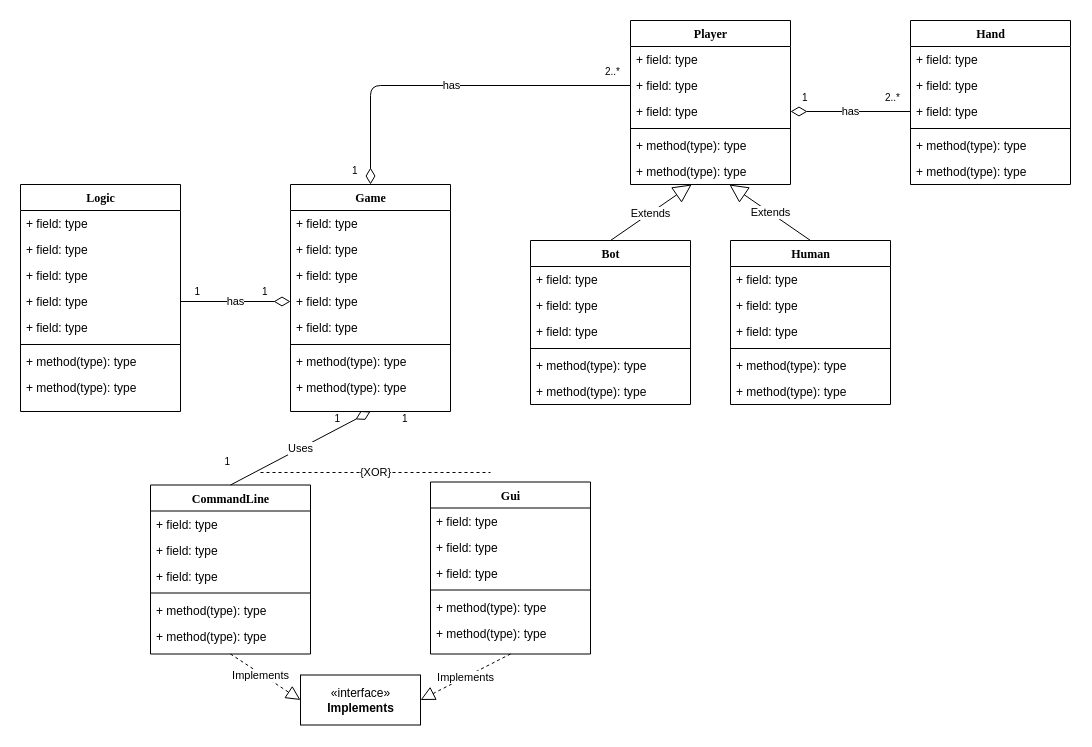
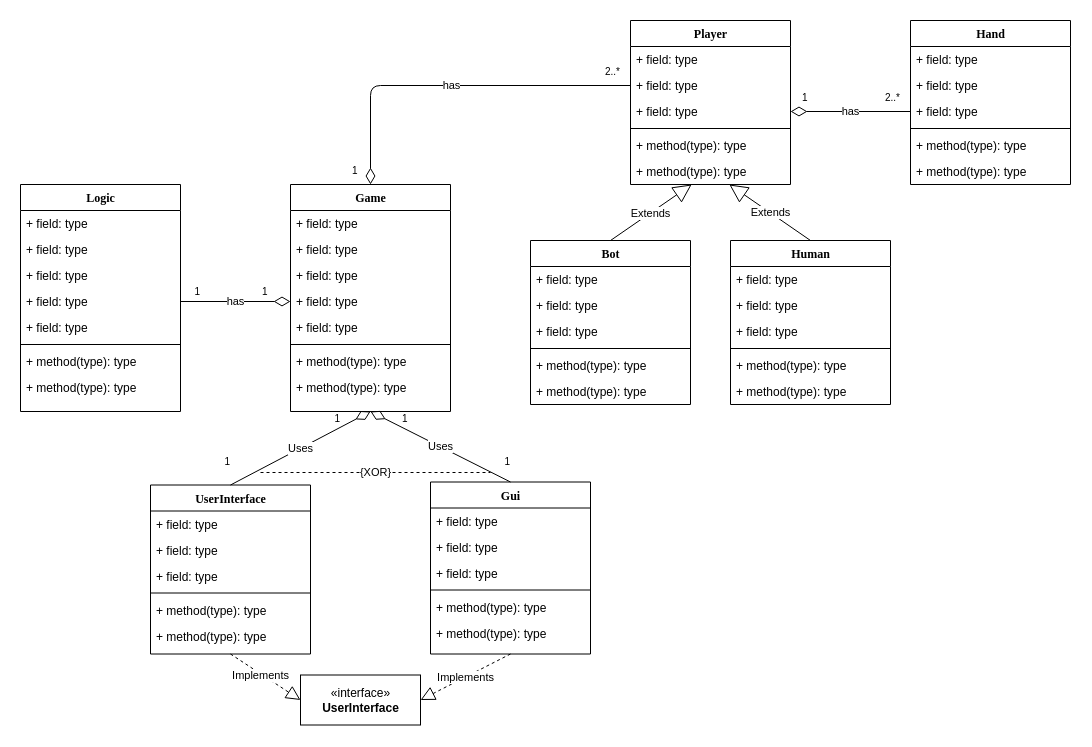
none -> (446, 449)
(231, 500) -> (231, 500)
(361, 701) -> (361, 701)
